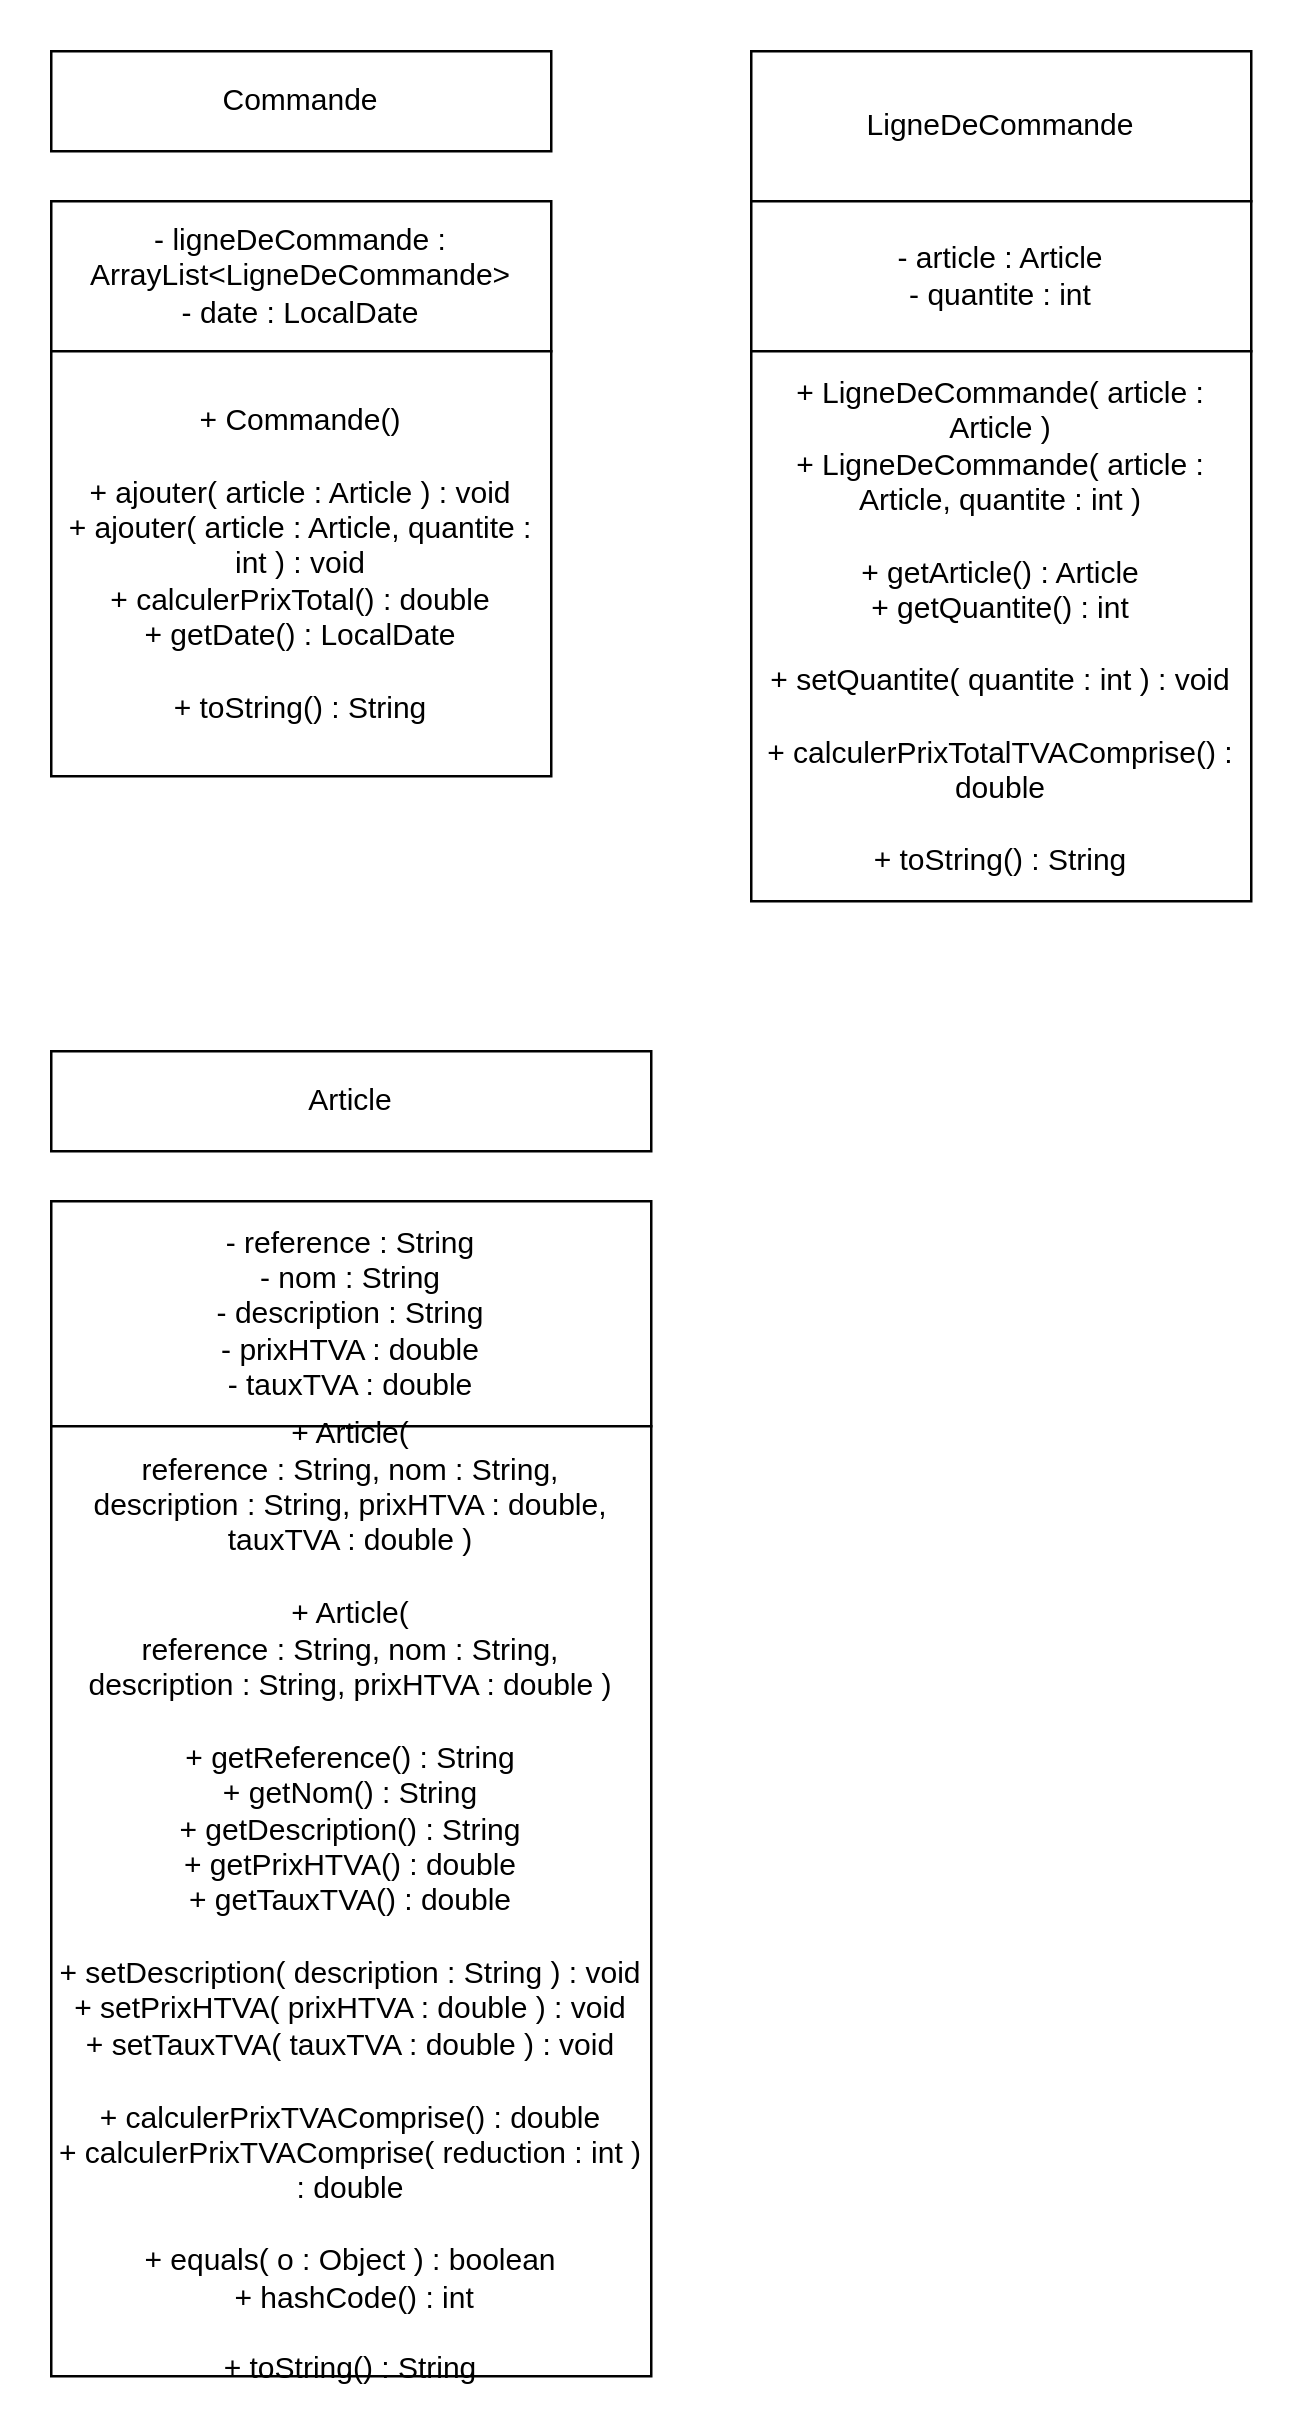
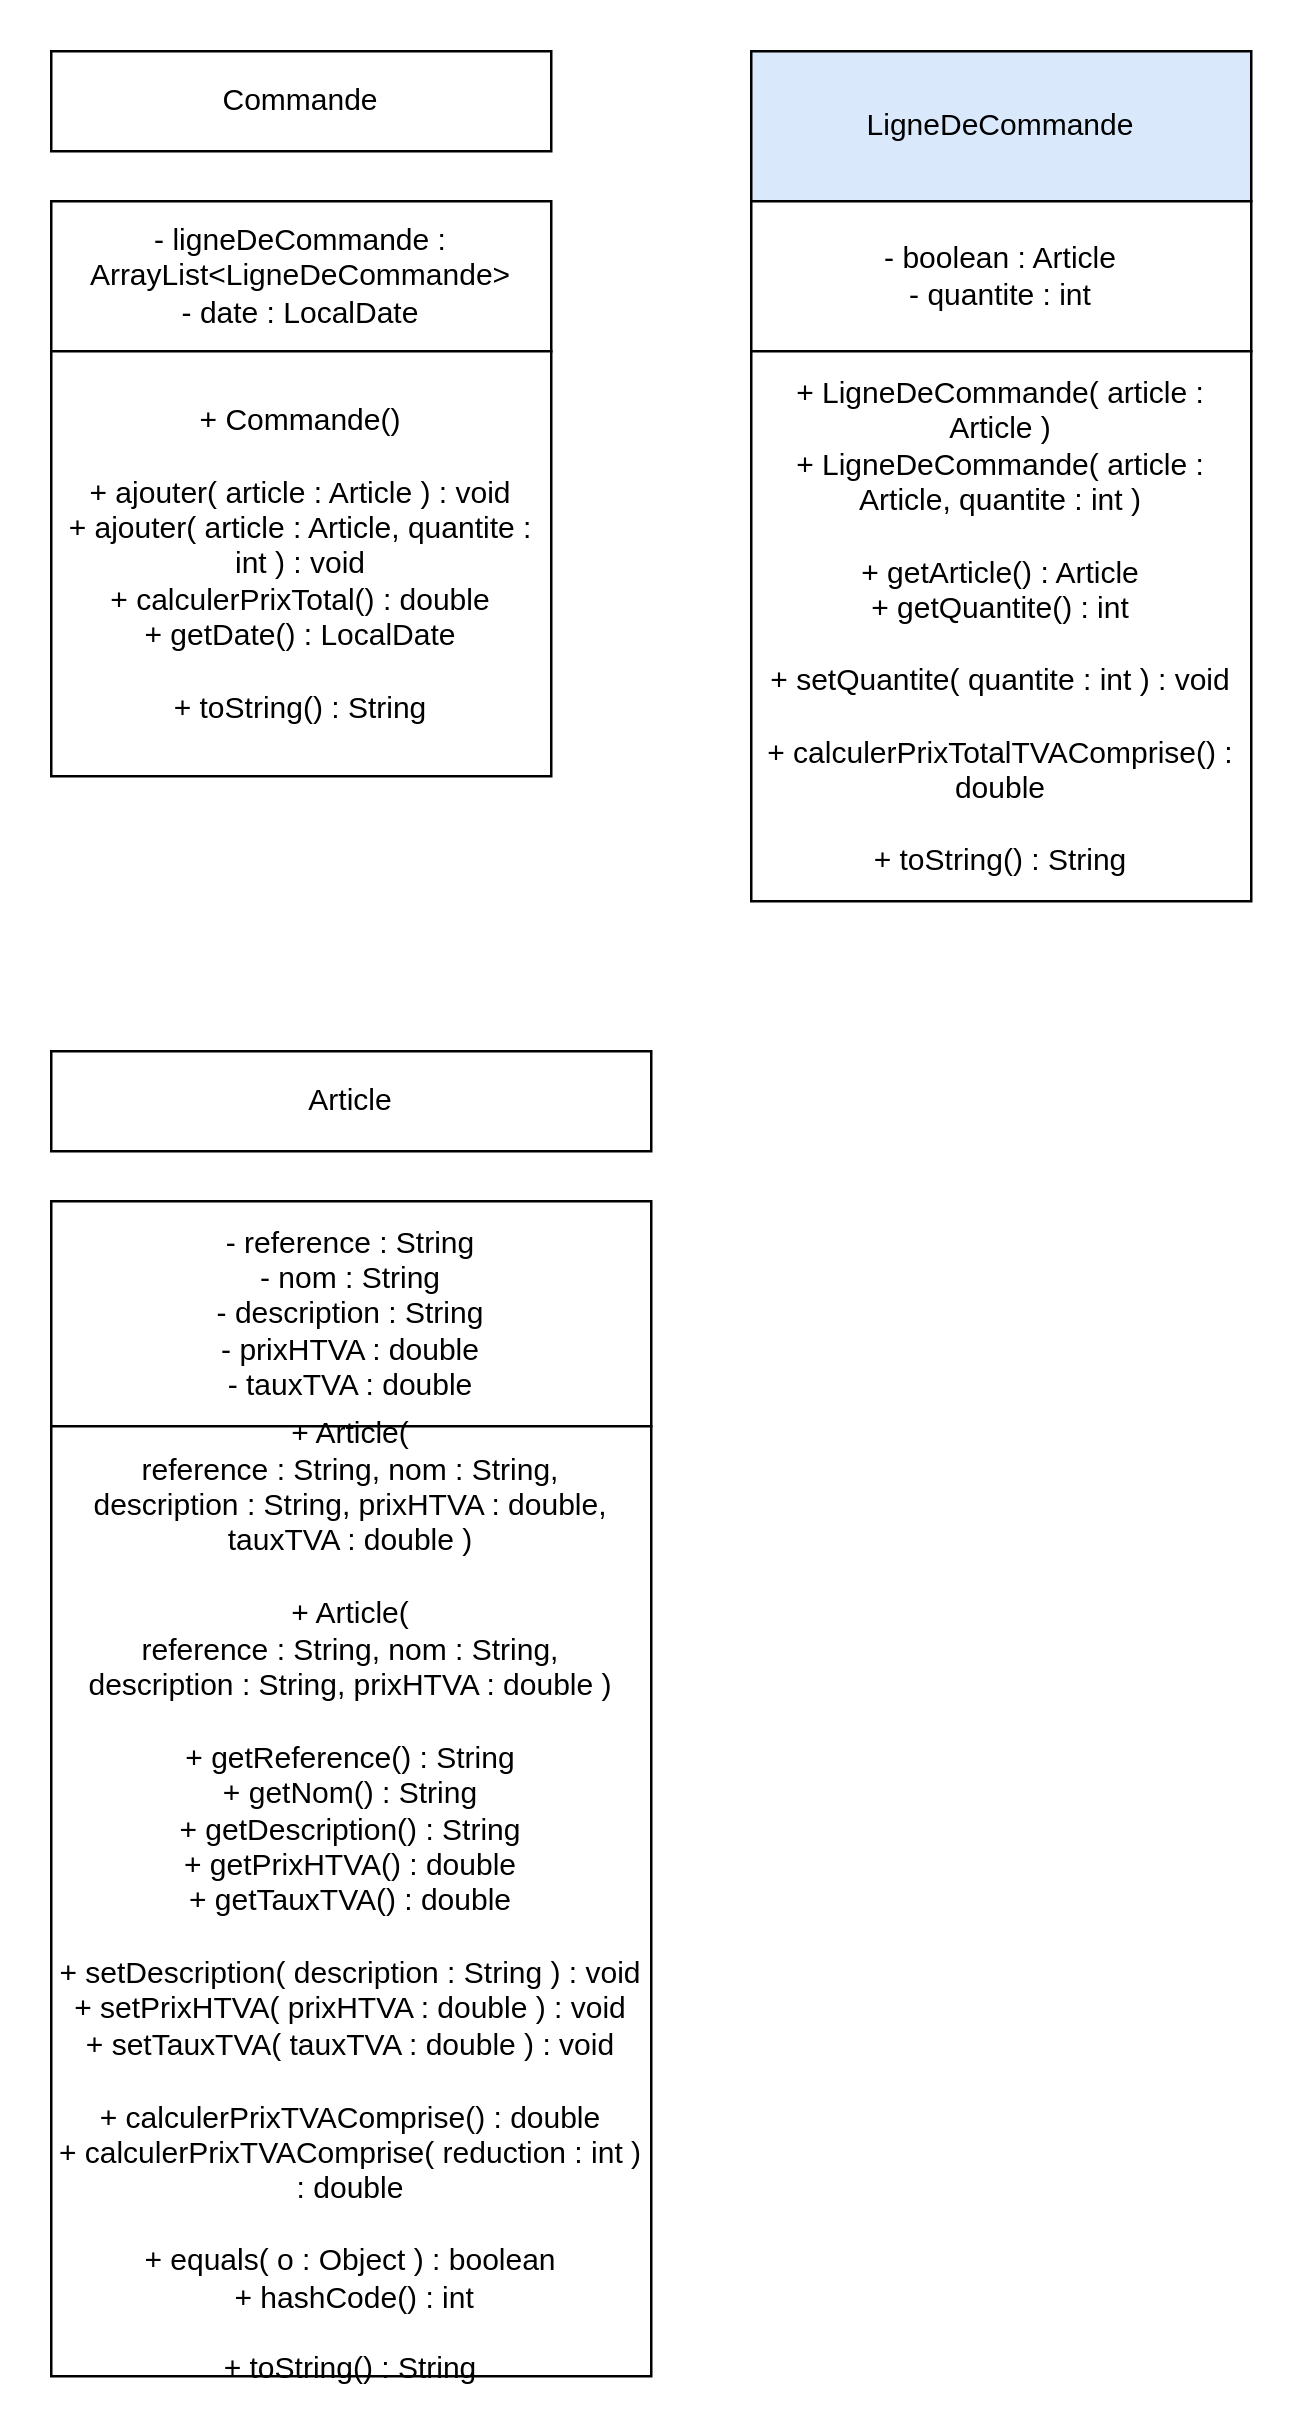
(1001, 126) -> (1001, 126)
(1001, 276) -> (1001, 276)
